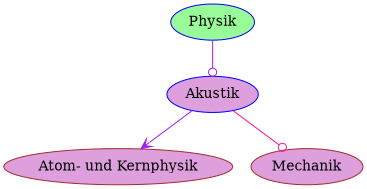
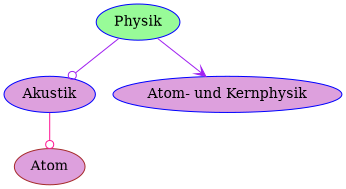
(171, 127) -> (178, 54)
(118, 167) -> (227, 94)
(307, 167) -> (50, 167)
